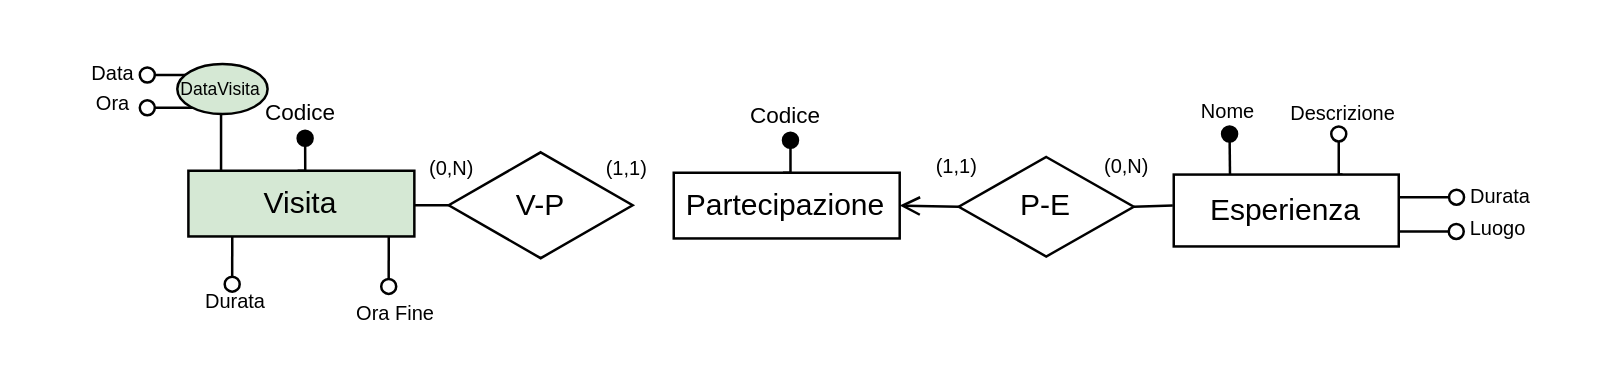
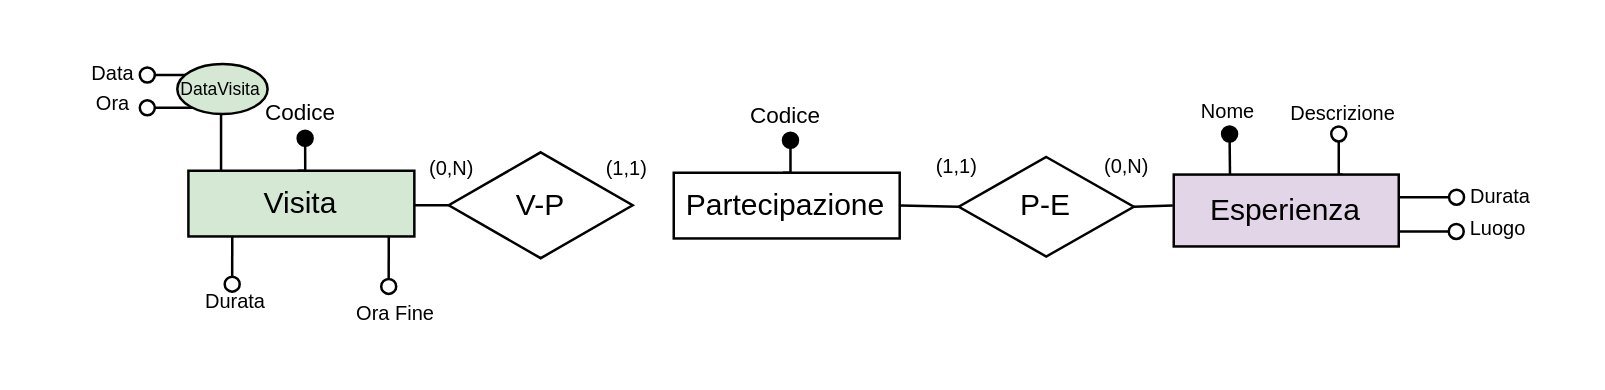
(909, 206) -> (907, 206)
(1286, 211) -> (1286, 211)
